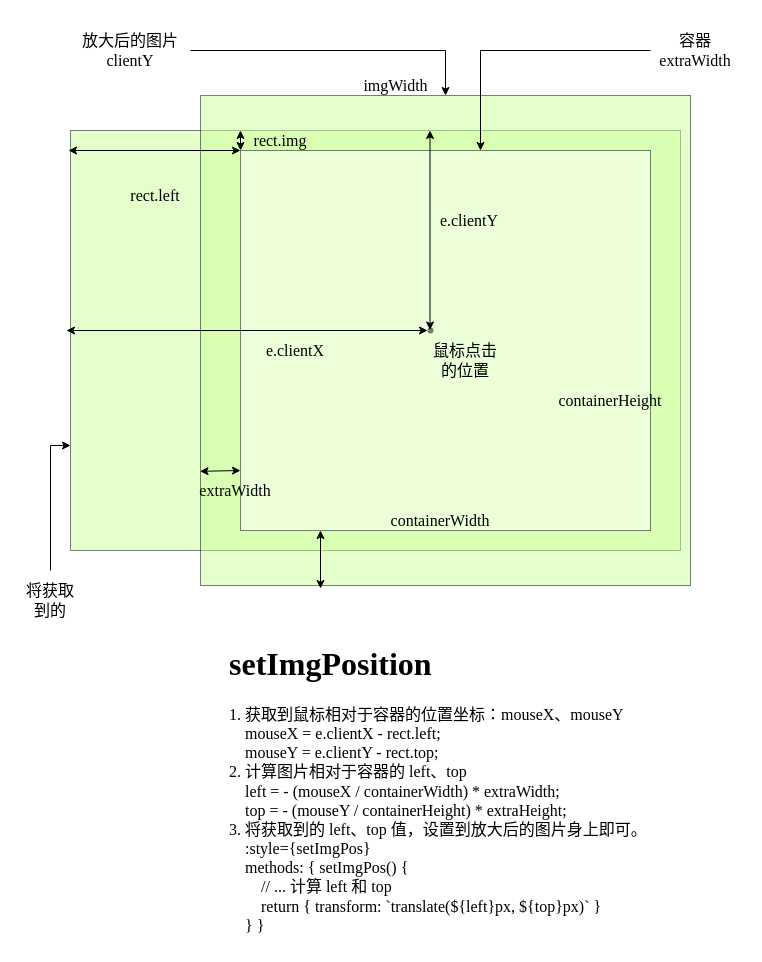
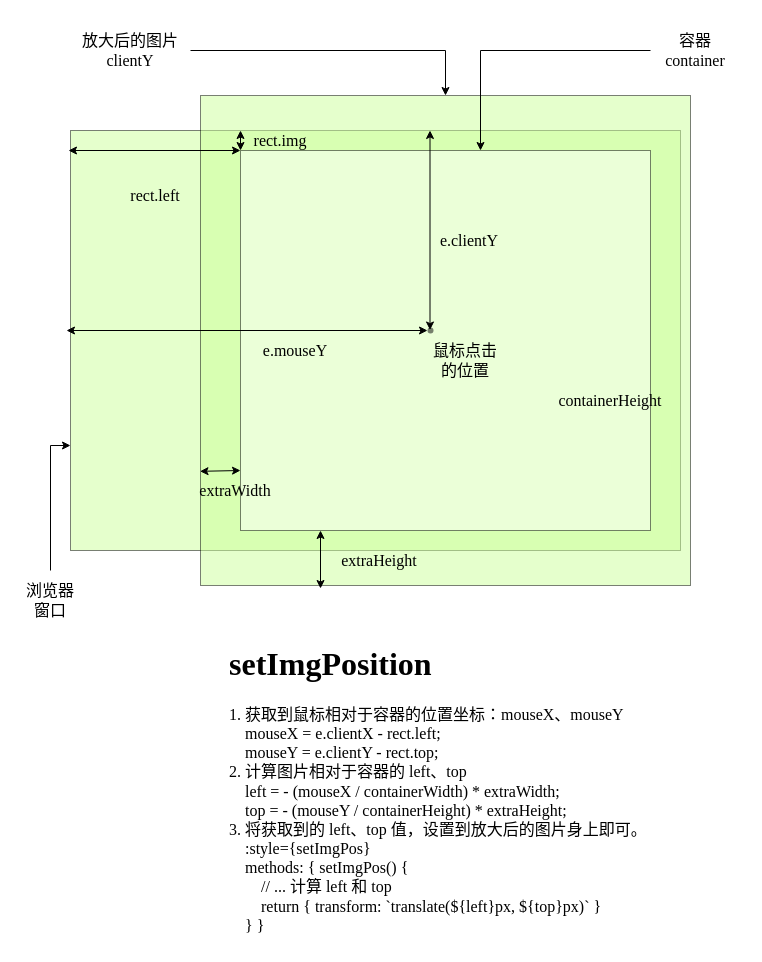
(696, 51) -> (696, 51)
(396, 86) -> none
(470, 221) -> (470, 241)
(296, 351) -> (296, 351)
(441, 521) -> none
none -> (380, 561)
(51, 601) -> (51, 601)
